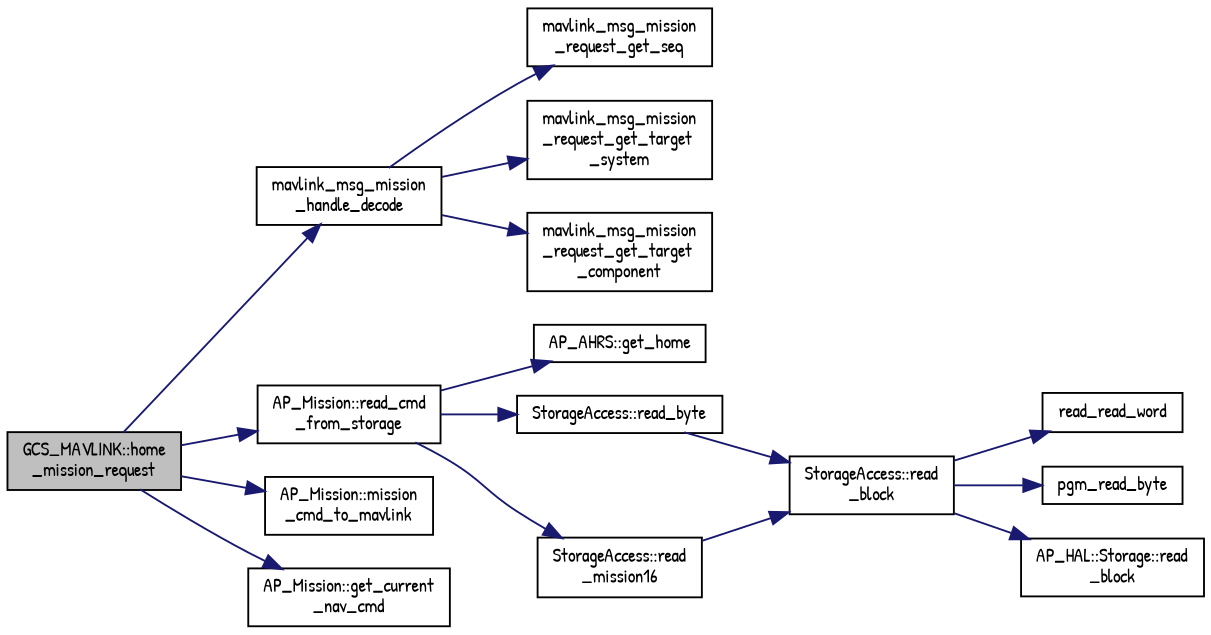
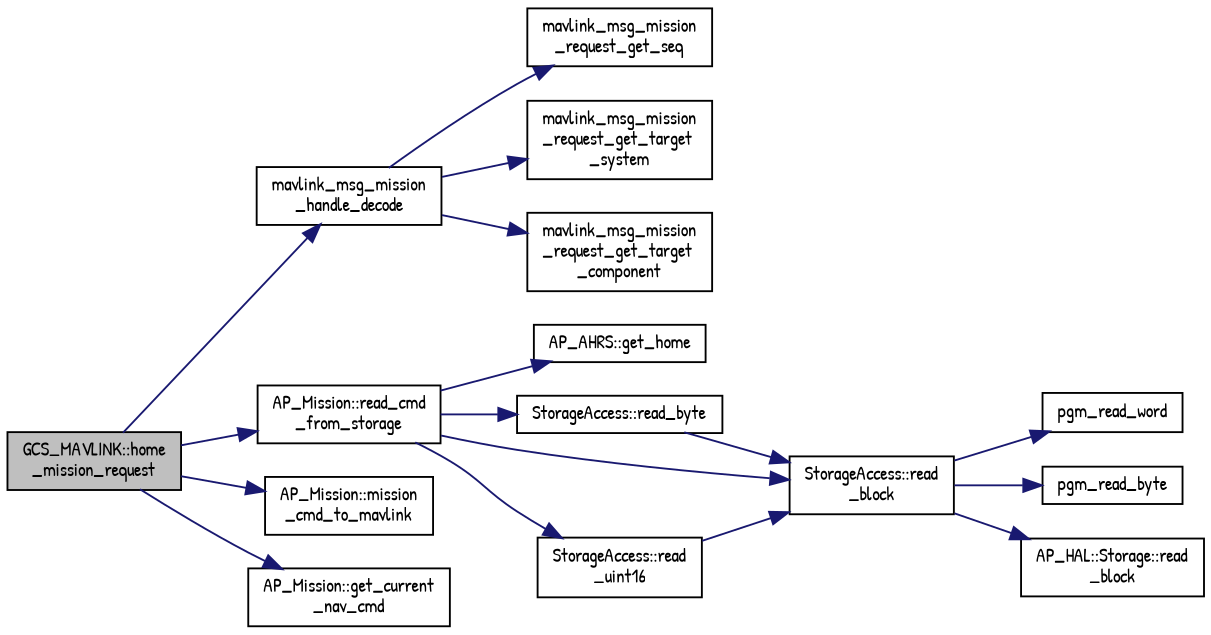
(1113, 413) -> (1113, 413)
none -> (605, 462)
(620, 567) -> (620, 567)
